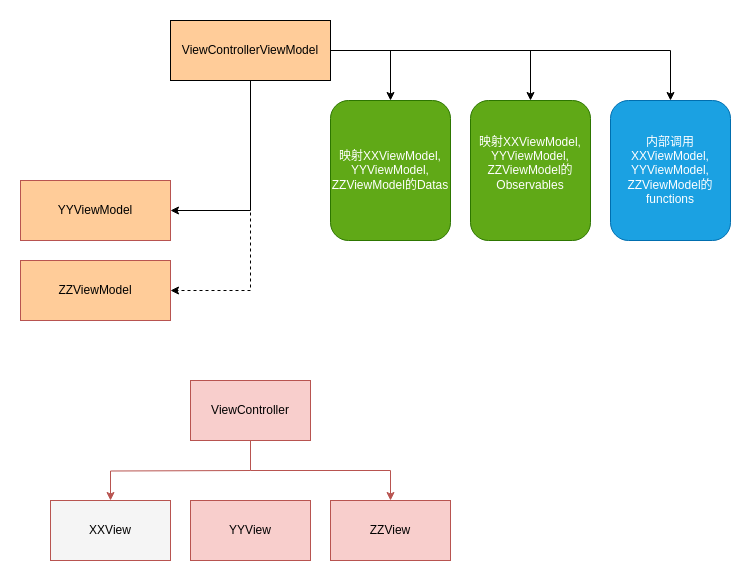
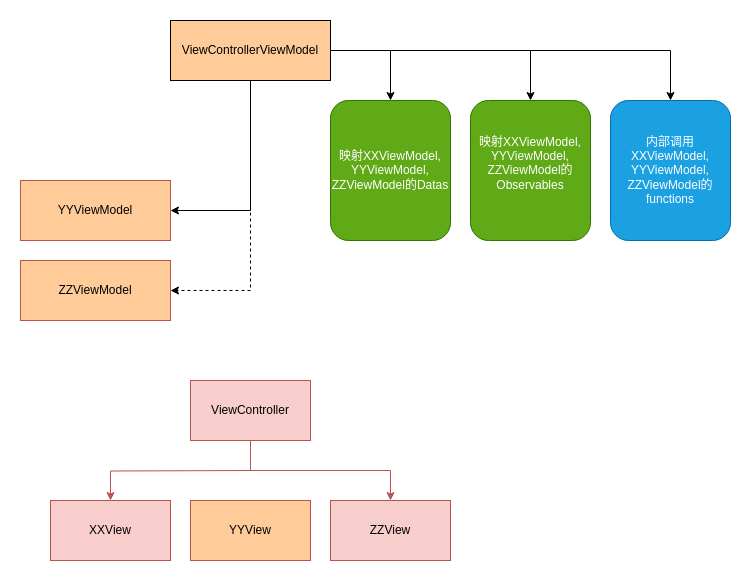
(111, 531) -> (111, 531)
(251, 531) -> (251, 531)
